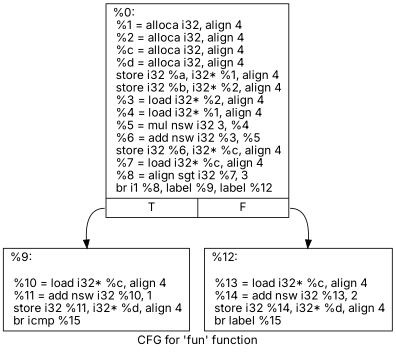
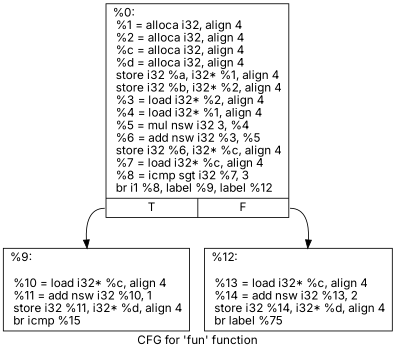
(181, 176) -> (181, 176)
(247, 321) -> (247, 321)
